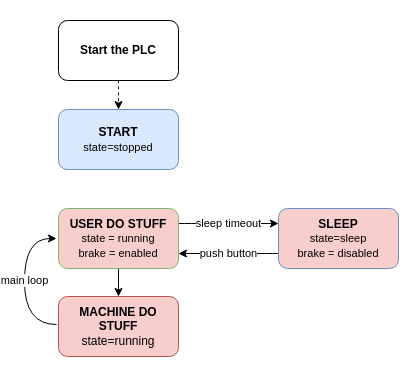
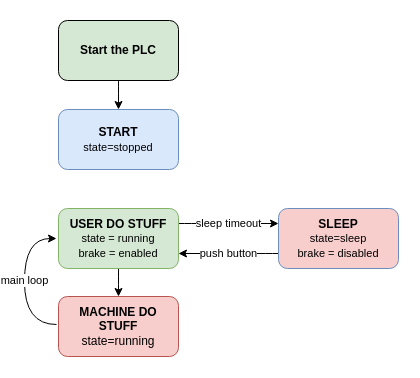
(119, 51) -> (119, 51)
(119, 92) -> (119, 92)
(119, 239) -> (119, 239)
